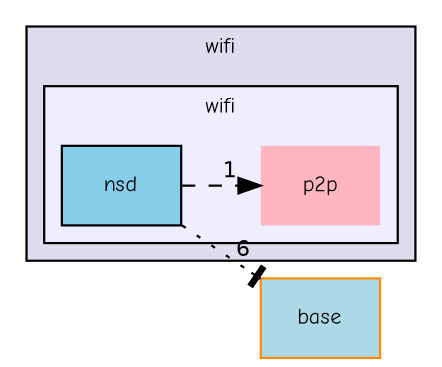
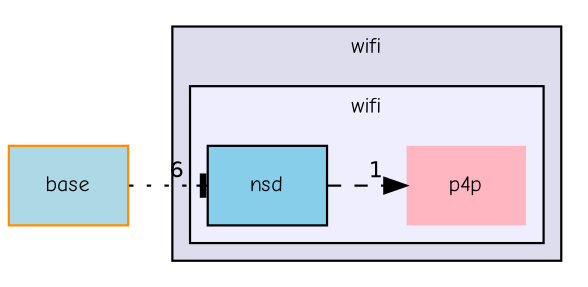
(320, 186) -> (466, 186)
(217, 249) -> (158, 186)
